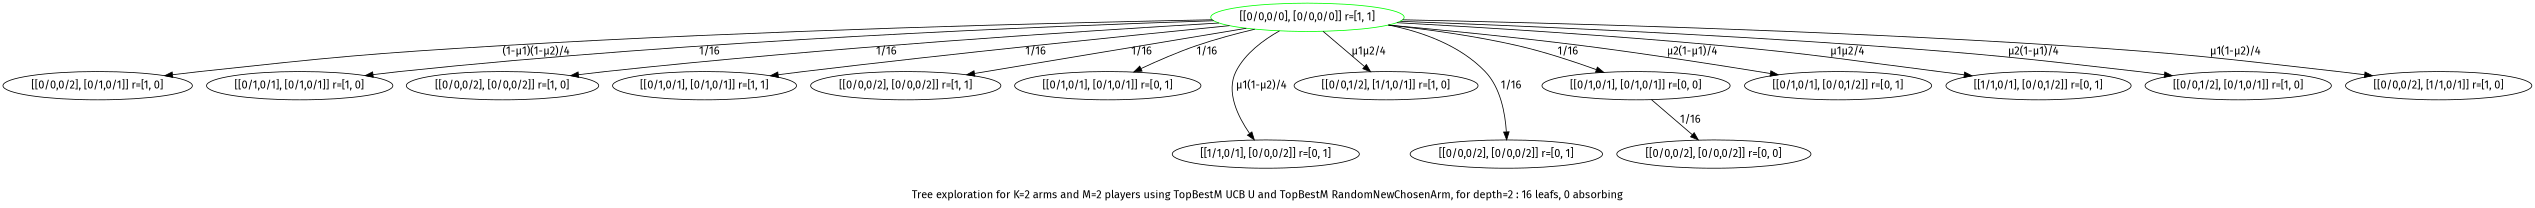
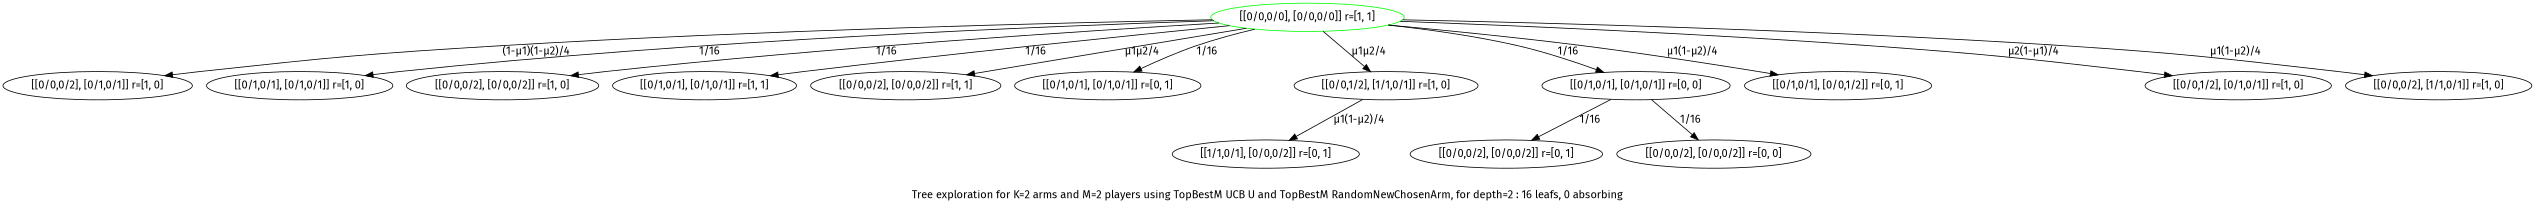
(1142, 51) -> (1142, 51)
(1692, 51) -> (1692, 51)
(1469, 57) -> (1575, 118)
(1235, 74) -> (1329, 118)
(2039, 86) -> none
